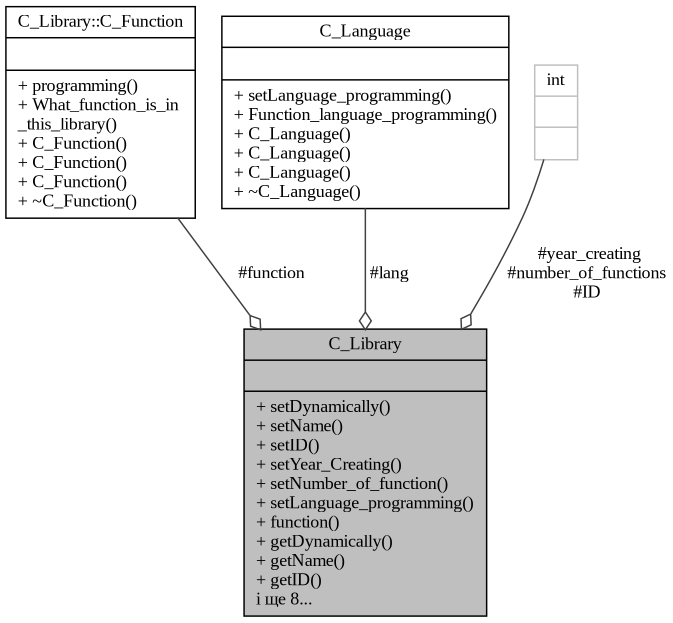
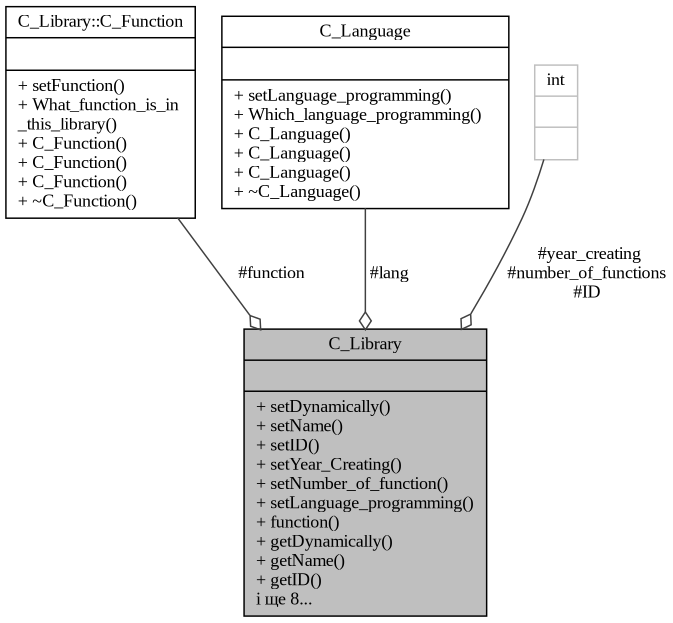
(78, 86) -> (72, 86)
(365, 115) -> (358, 115)
